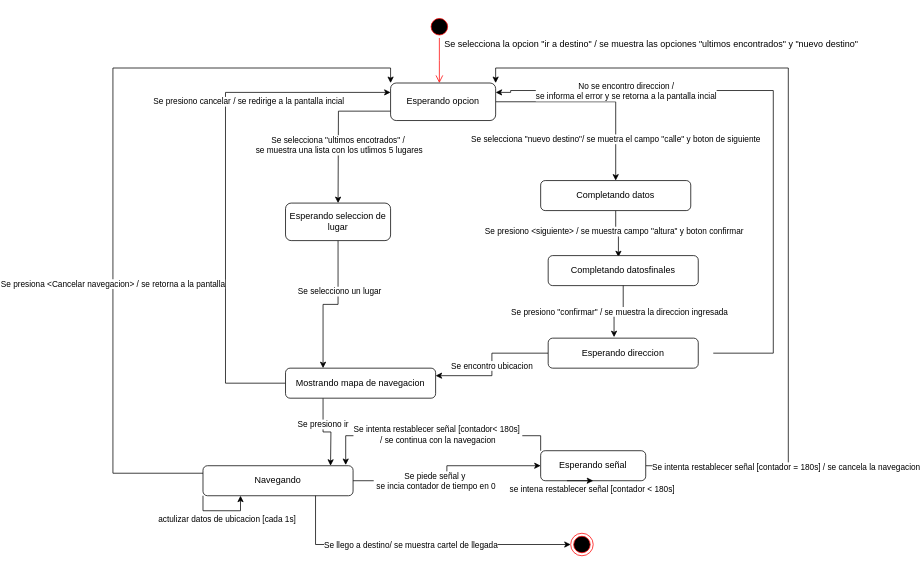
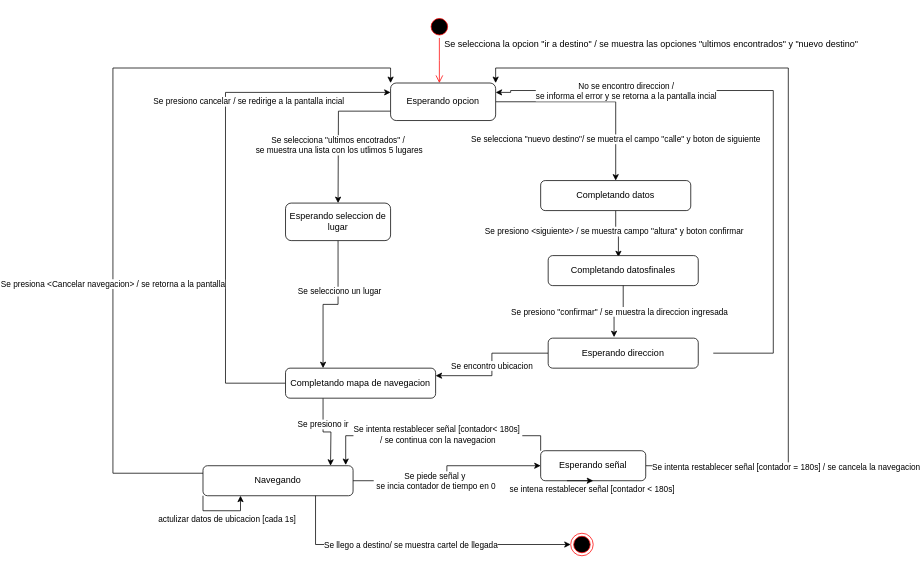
(360, 383) -> (360, 383)
